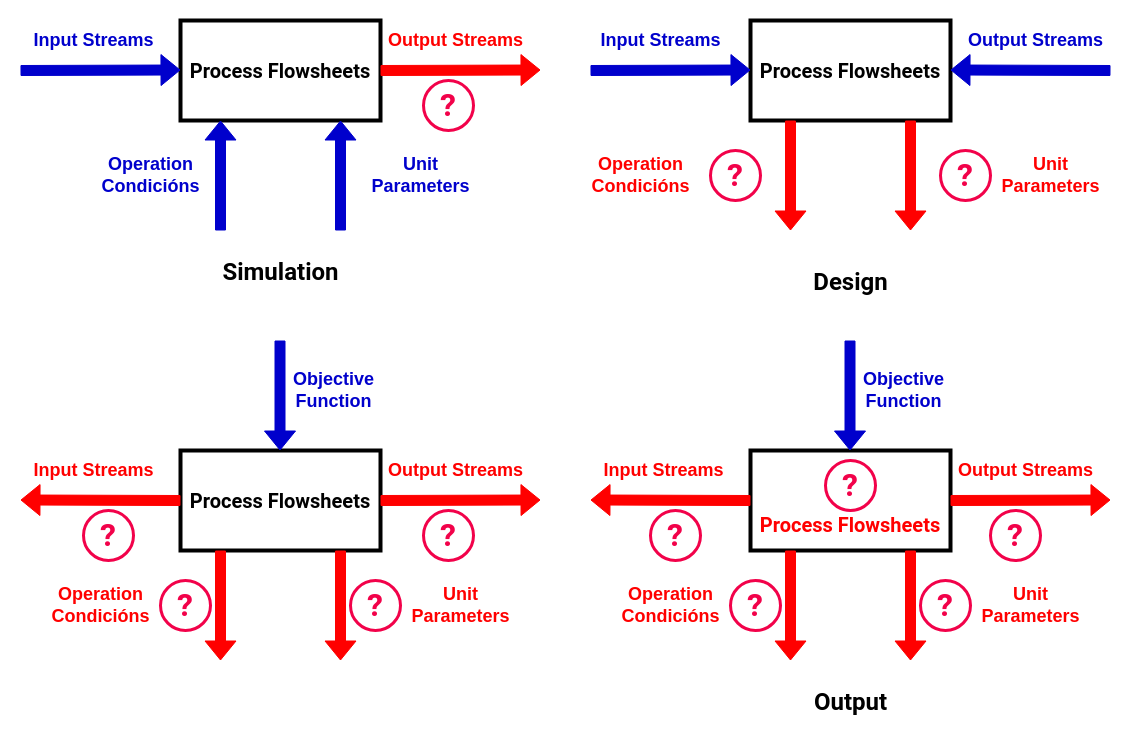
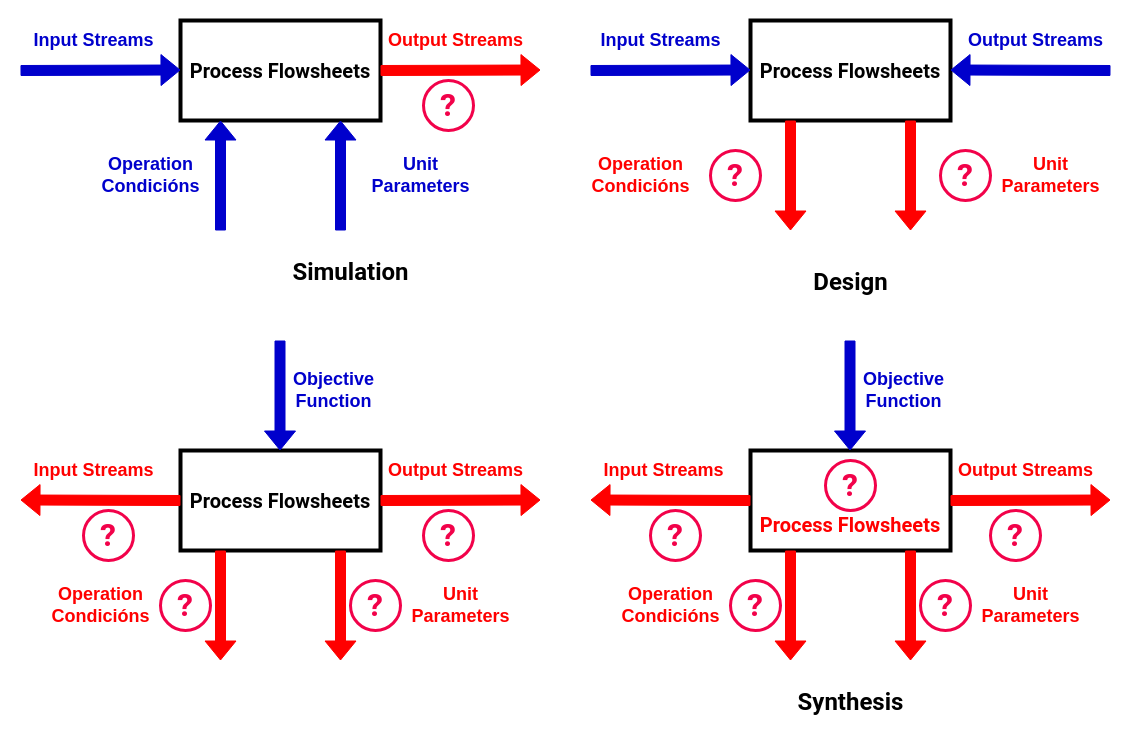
(281, 270) -> (351, 270)
(851, 700) -> (851, 700)
